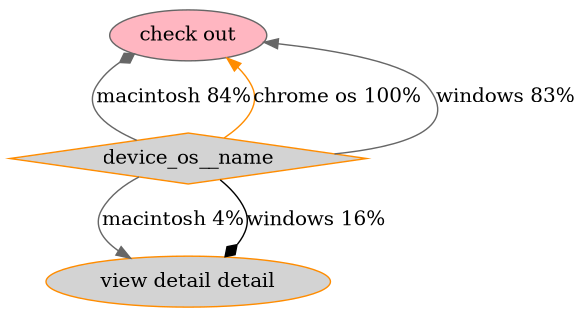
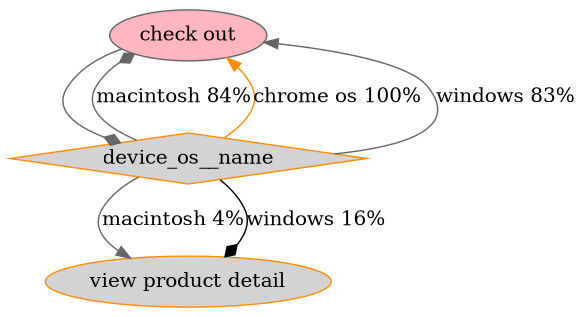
none -> (66, 90)
(188, 282) -> (188, 282)
